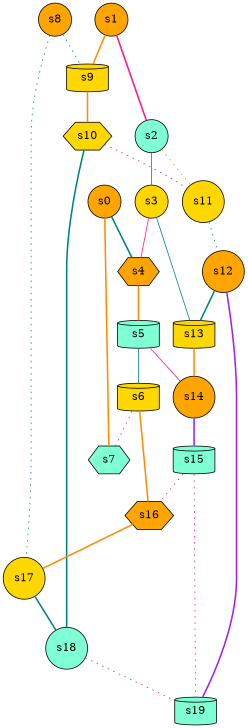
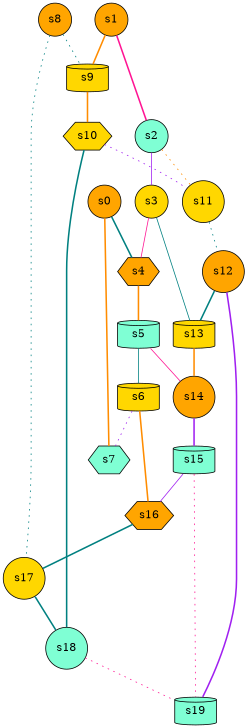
(172, 488) -> (172, 488)
(88, 546) -> (88, 546)
